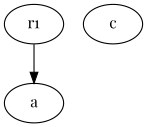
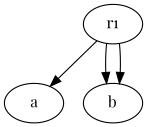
(113, 24) -> none
none -> (113, 103)
